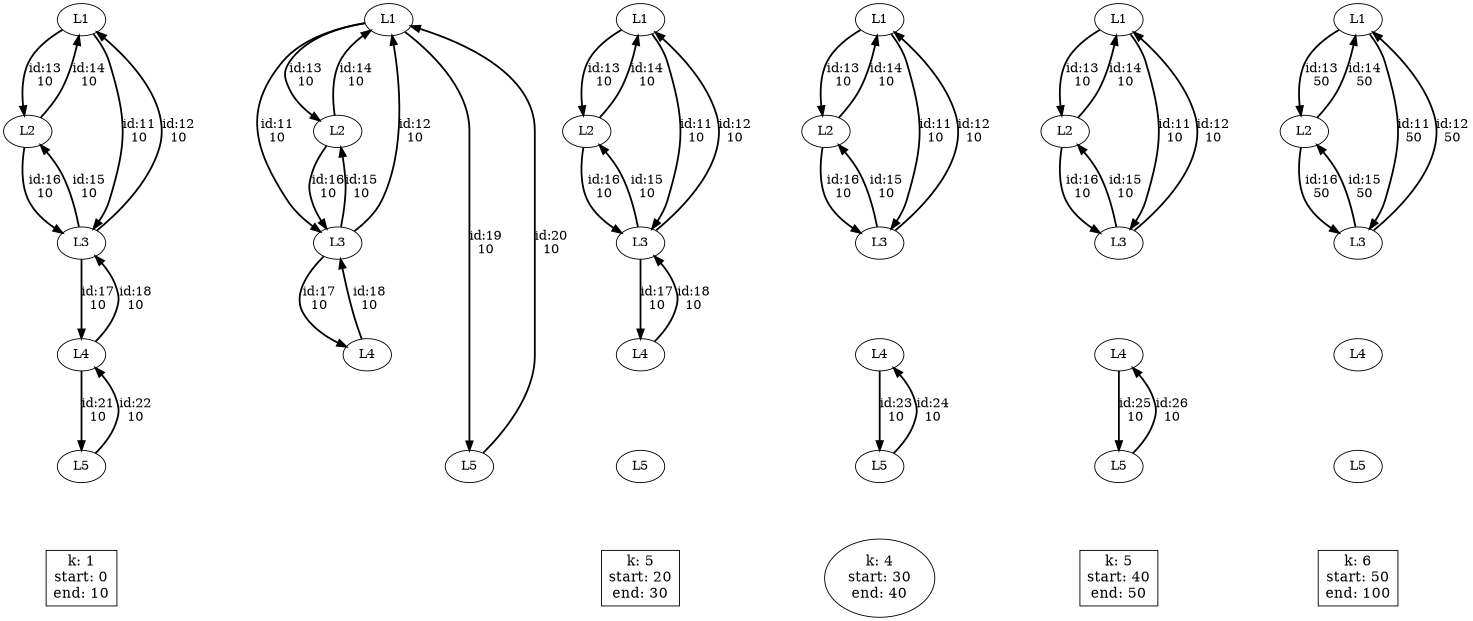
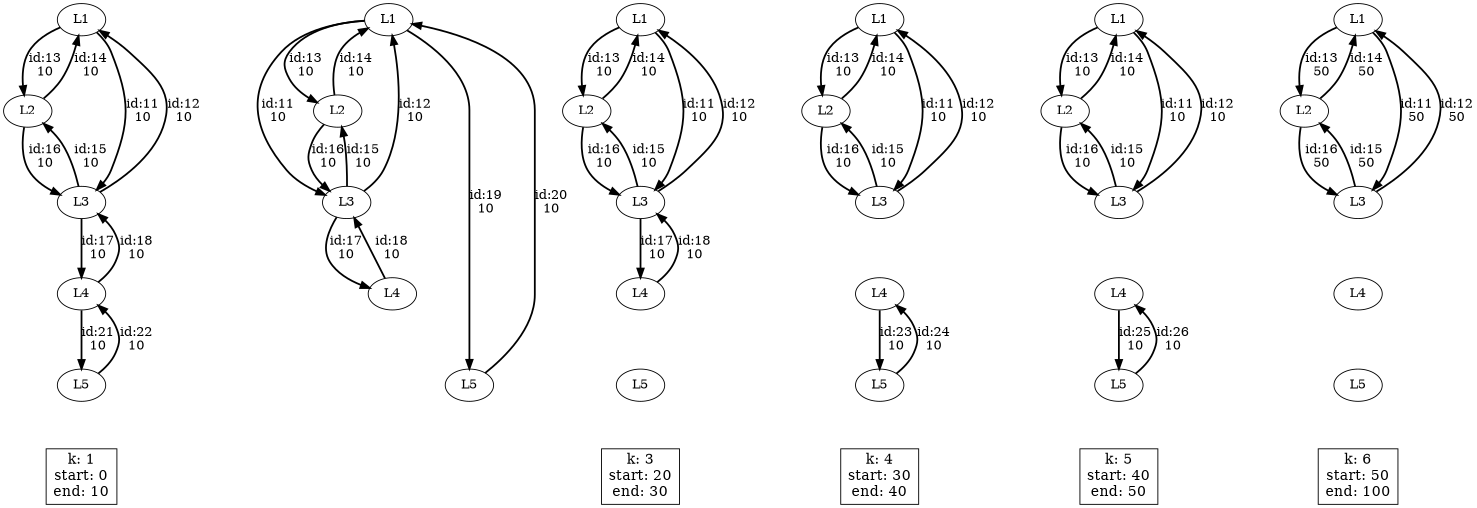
(641, 578) -> (641, 477)
(880, 578) -> (880, 477)
